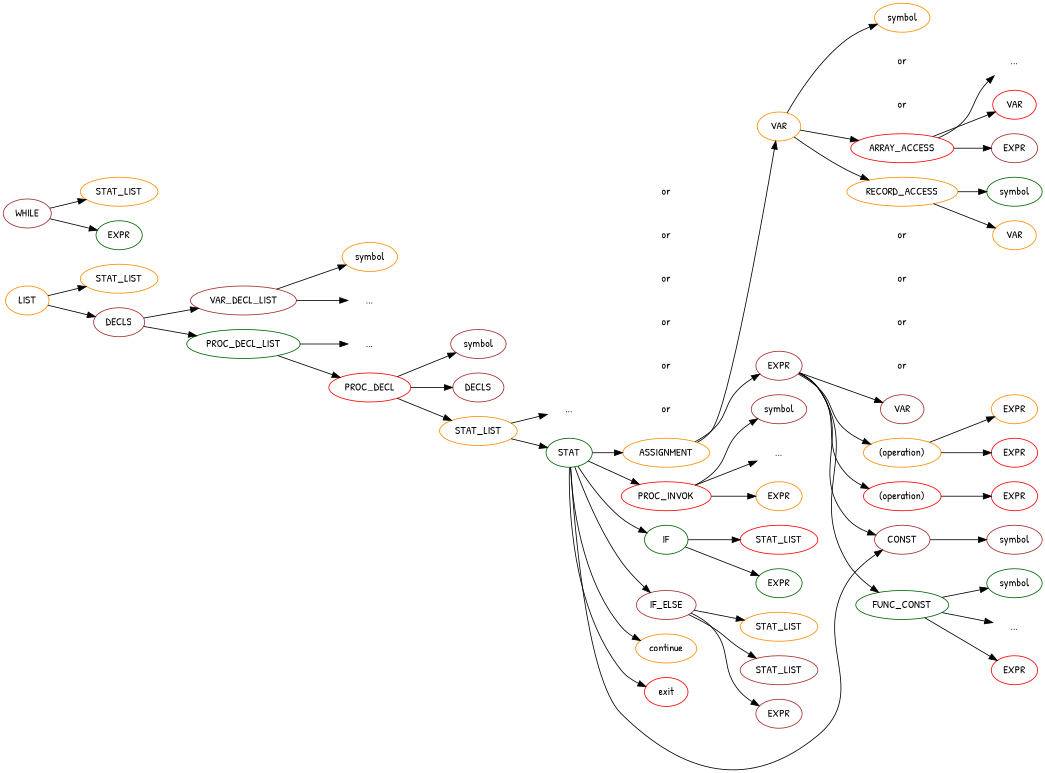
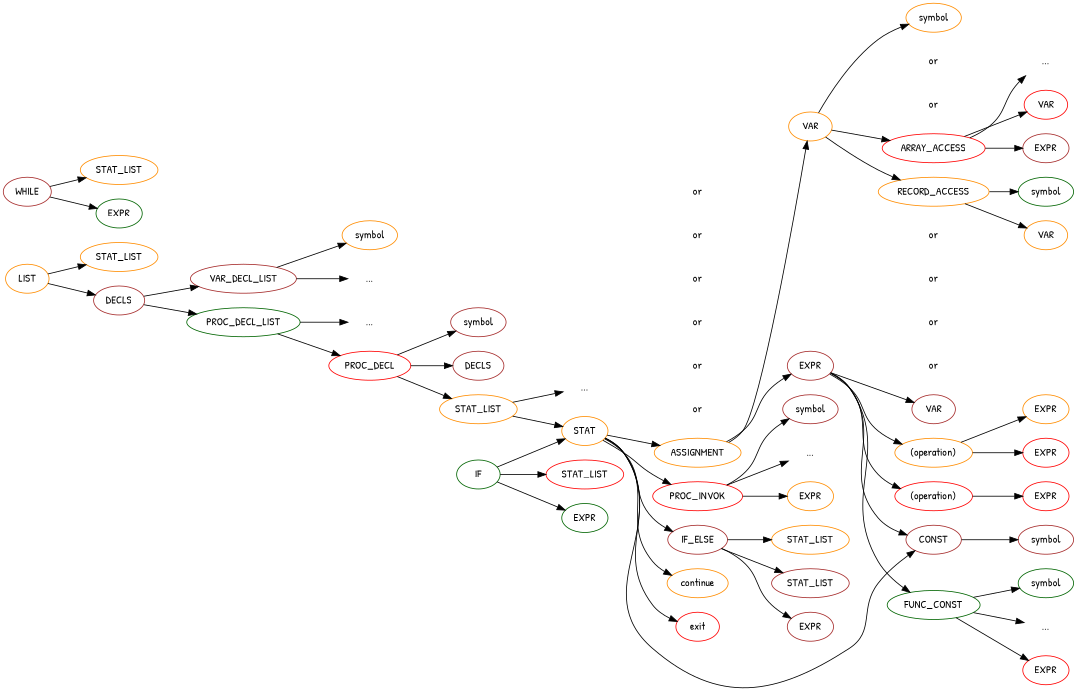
(569, 453) -> (585, 431)
(605, 502) -> (527, 454)
